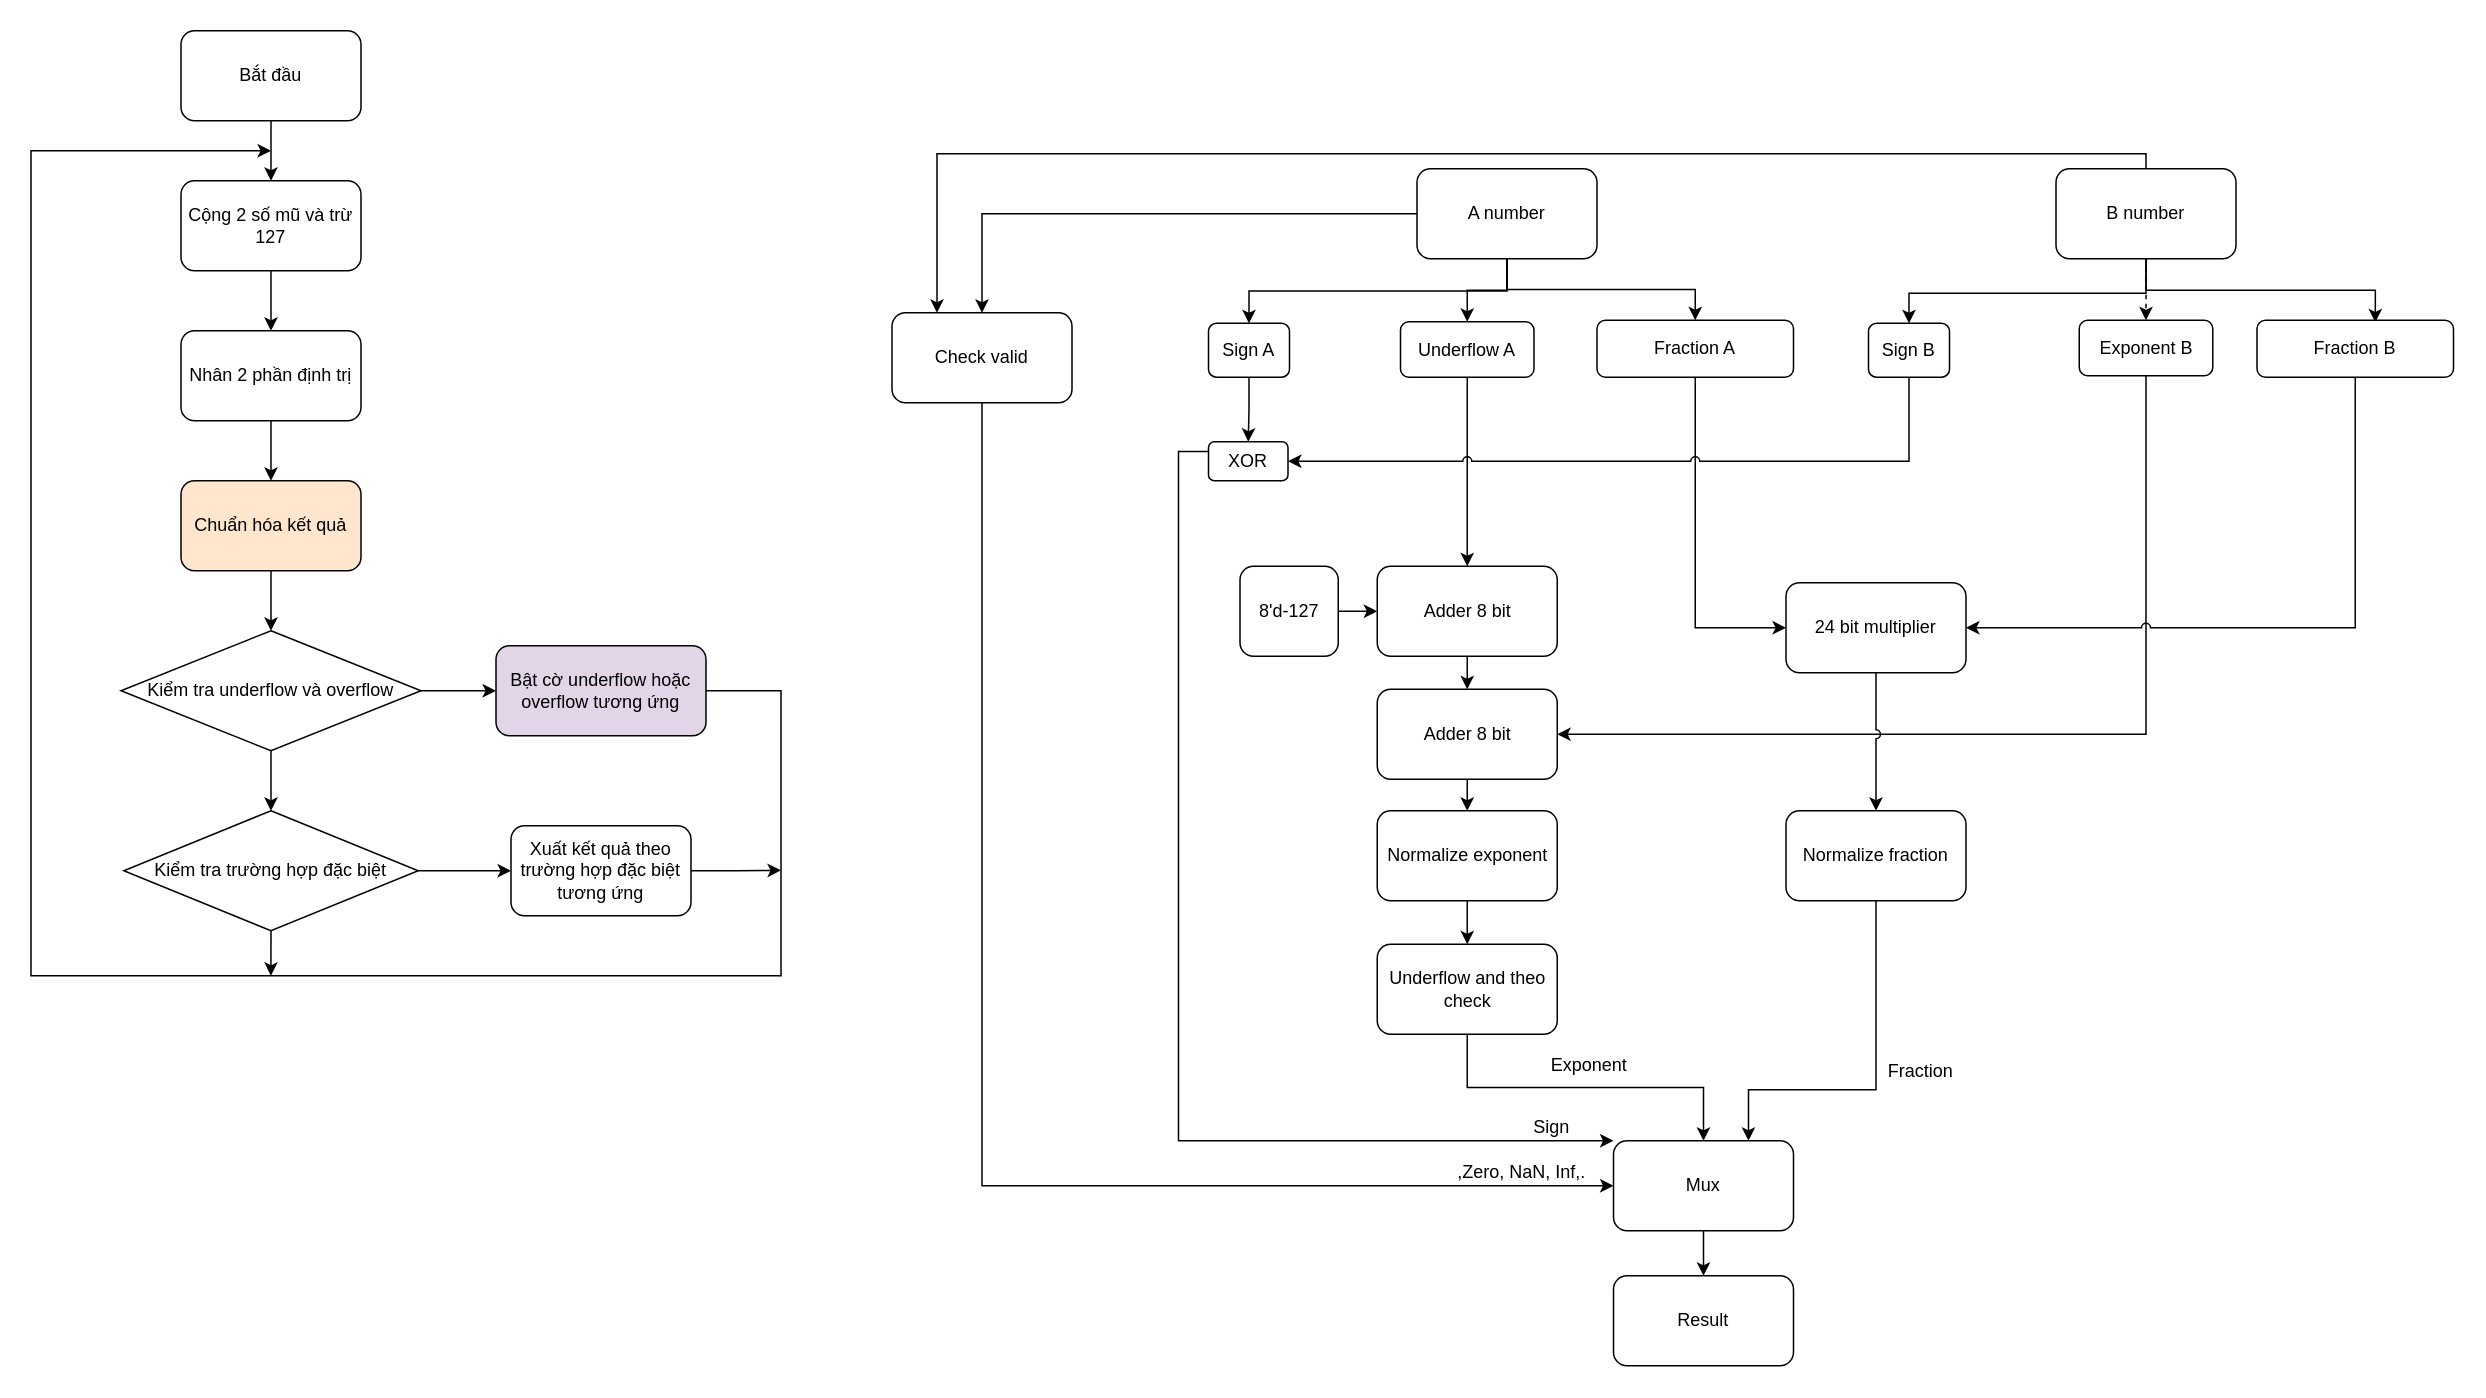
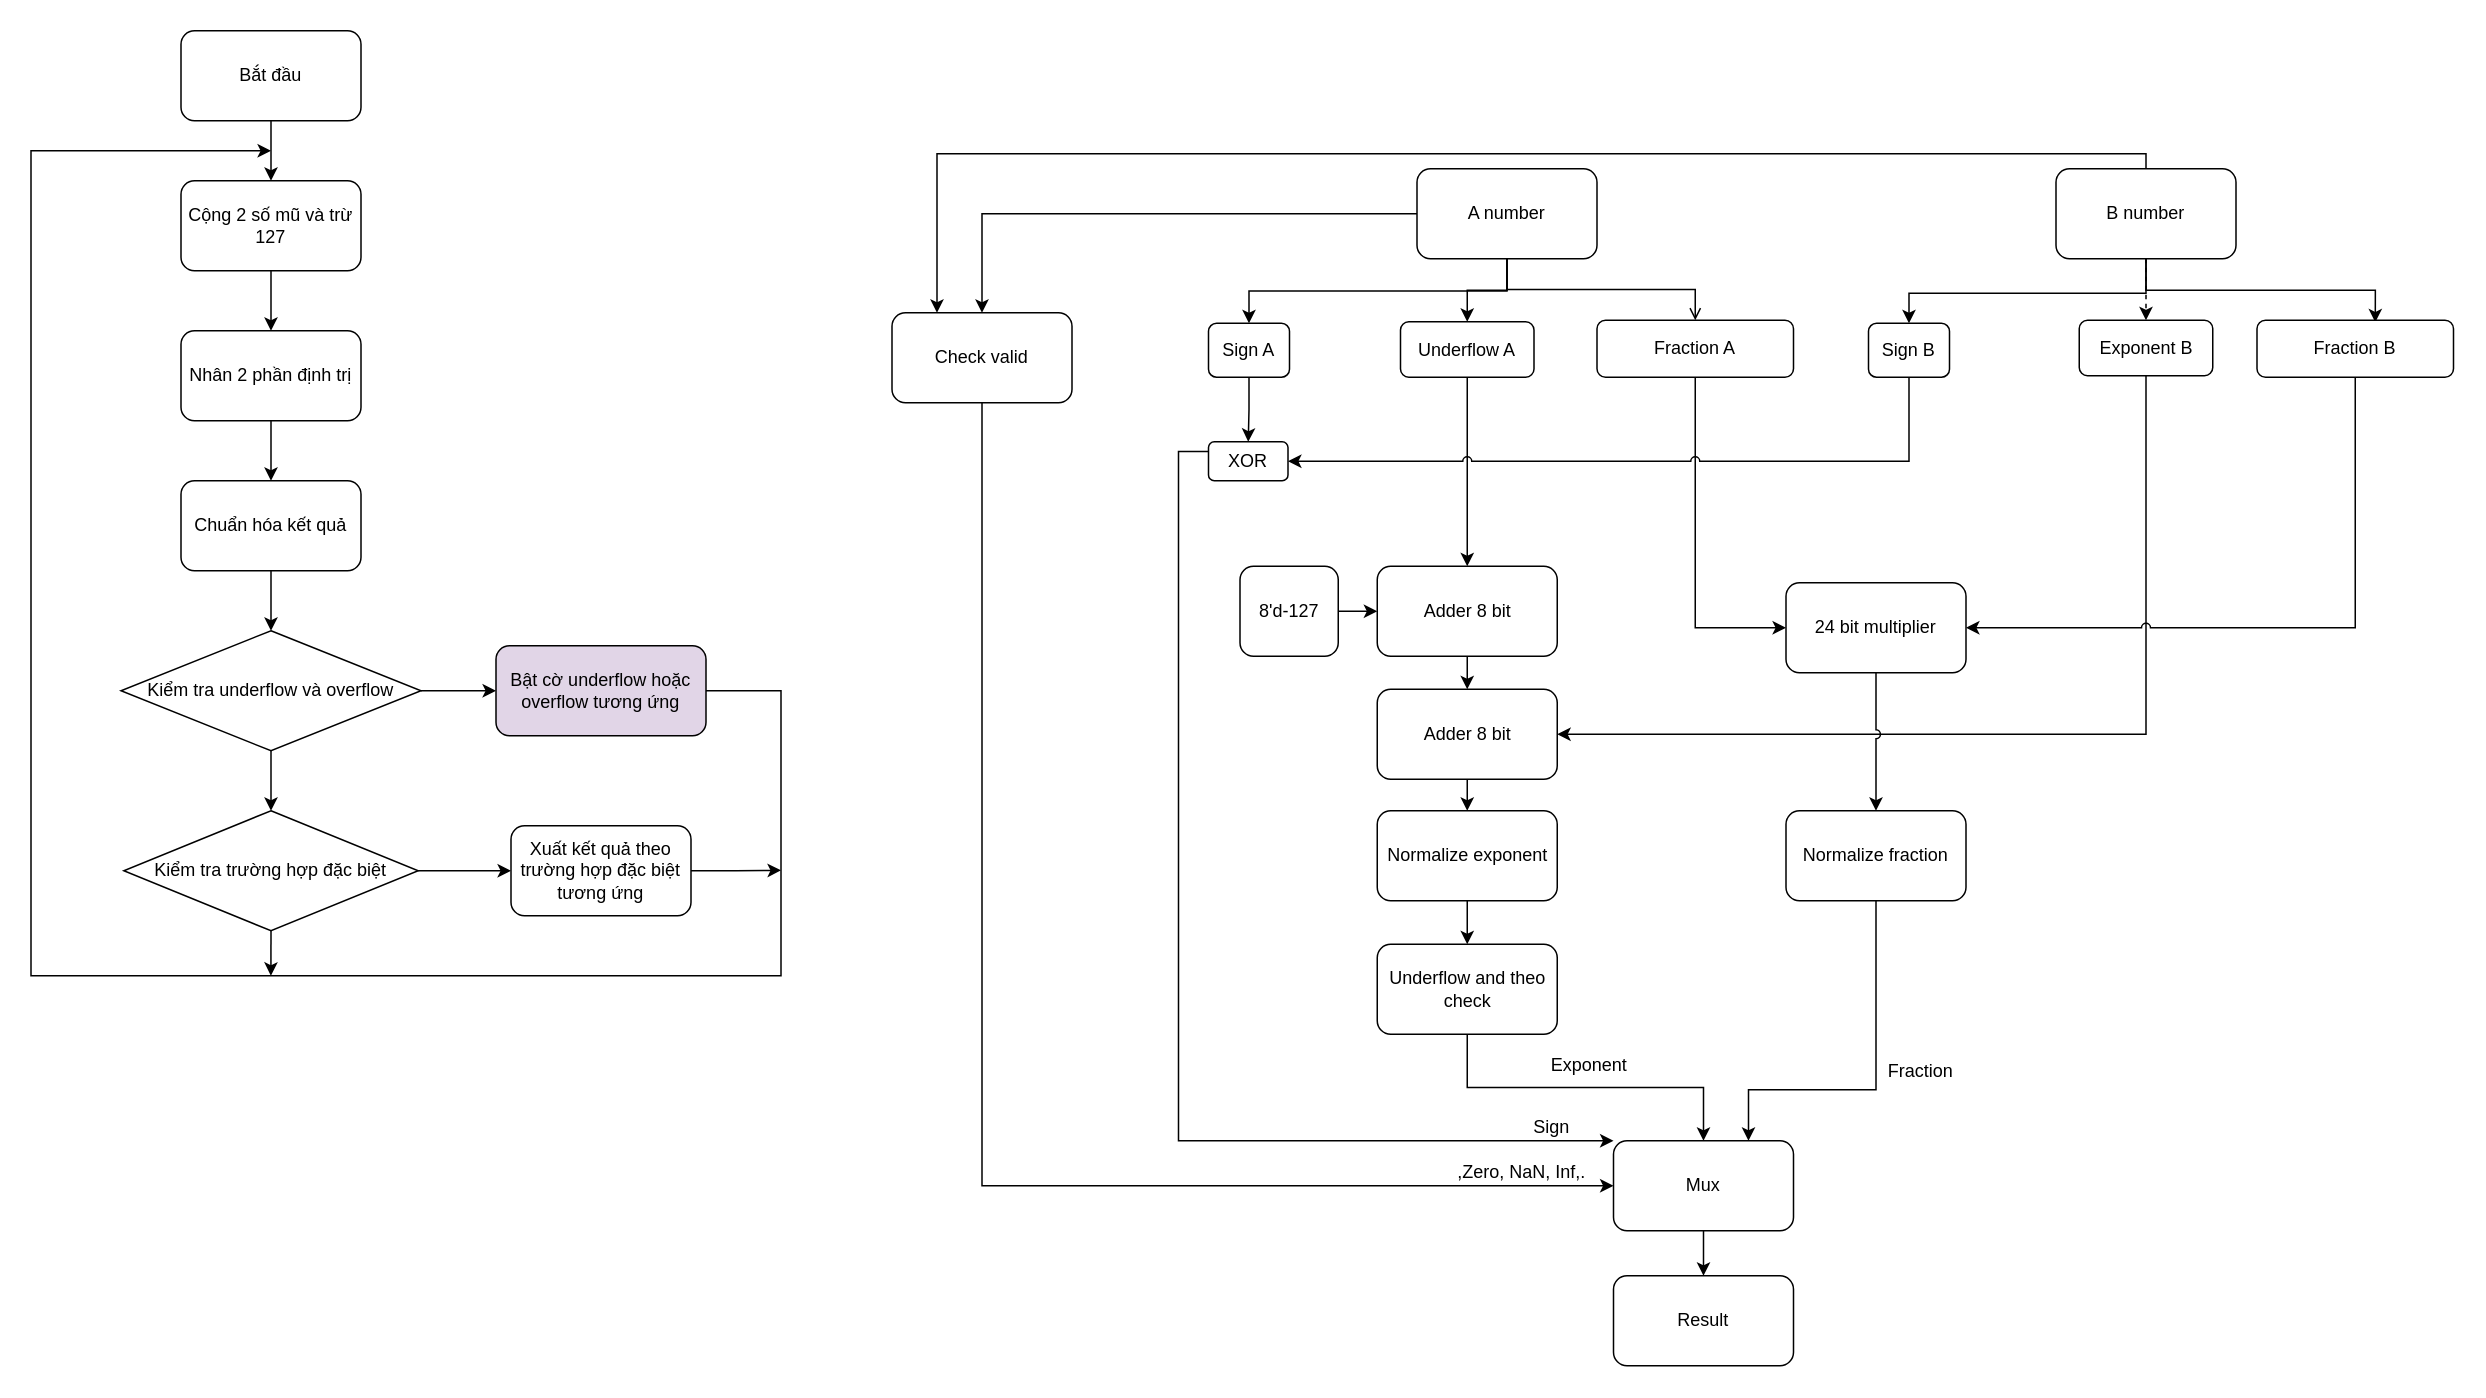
(1695, 309) -> (1695, 311)
(271, 526) -> (271, 526)
